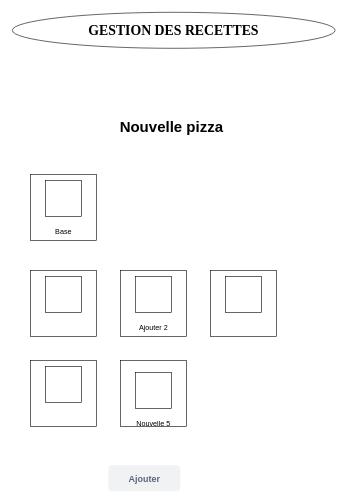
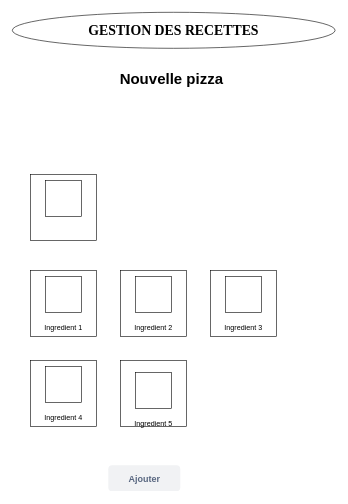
(171, 126) -> (171, 78)
(63, 228) -> none
none -> (63, 324)
(154, 324) -> (154, 324)
none -> (243, 324)
none -> (63, 414)
(154, 420) -> (154, 420)
